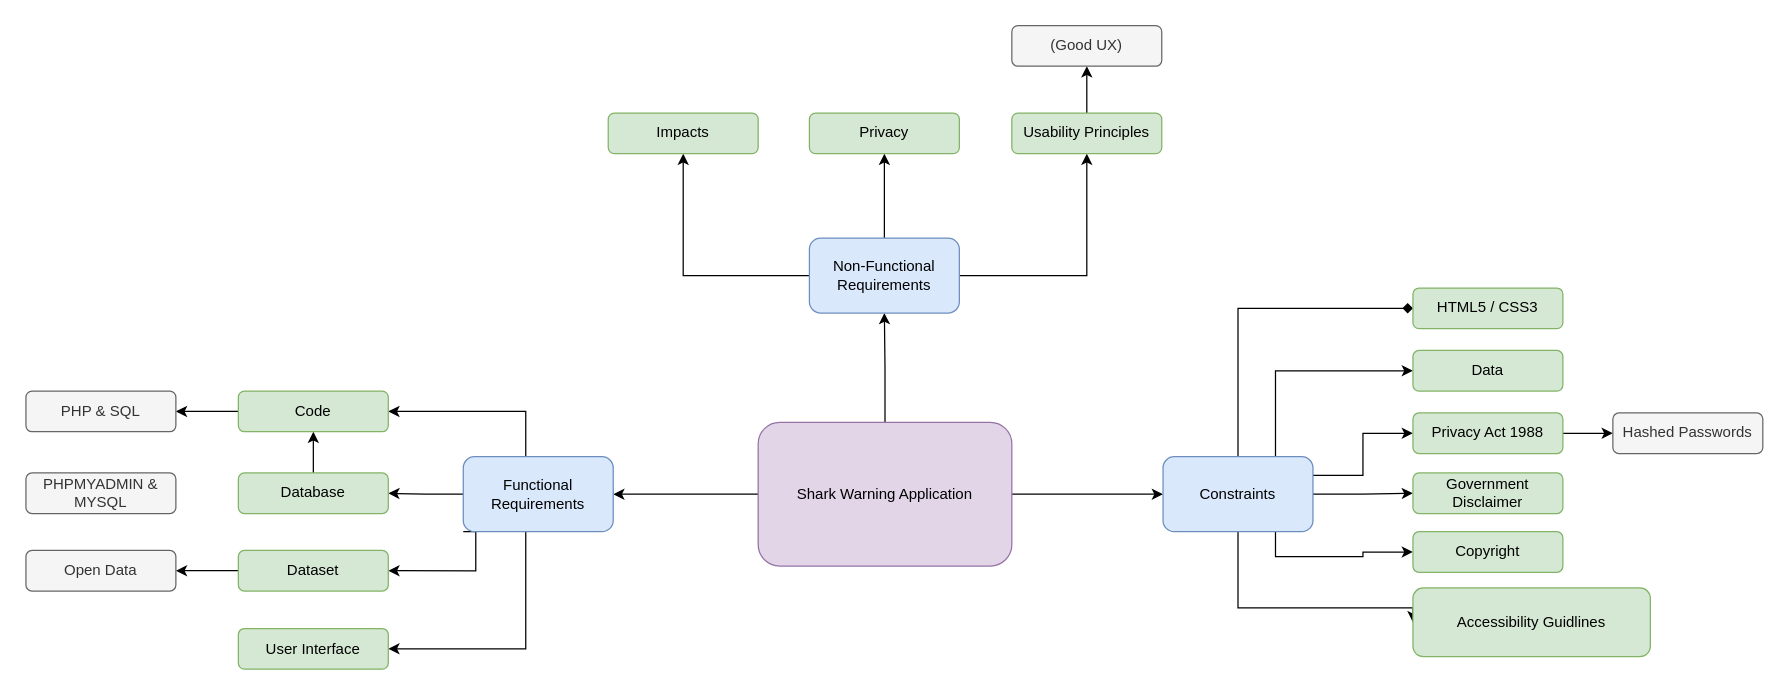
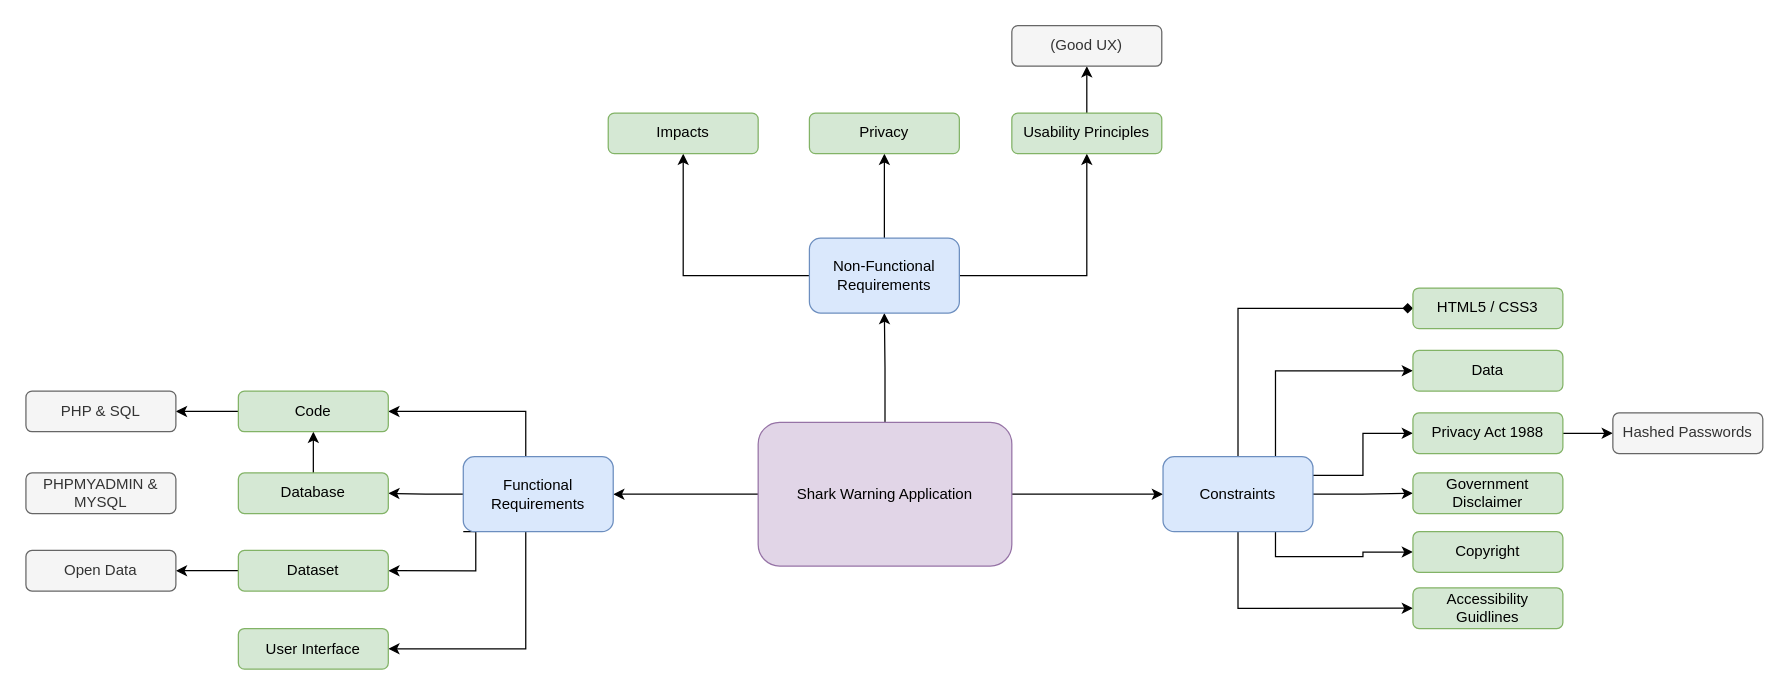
(1532, 623) -> (1488, 608)
